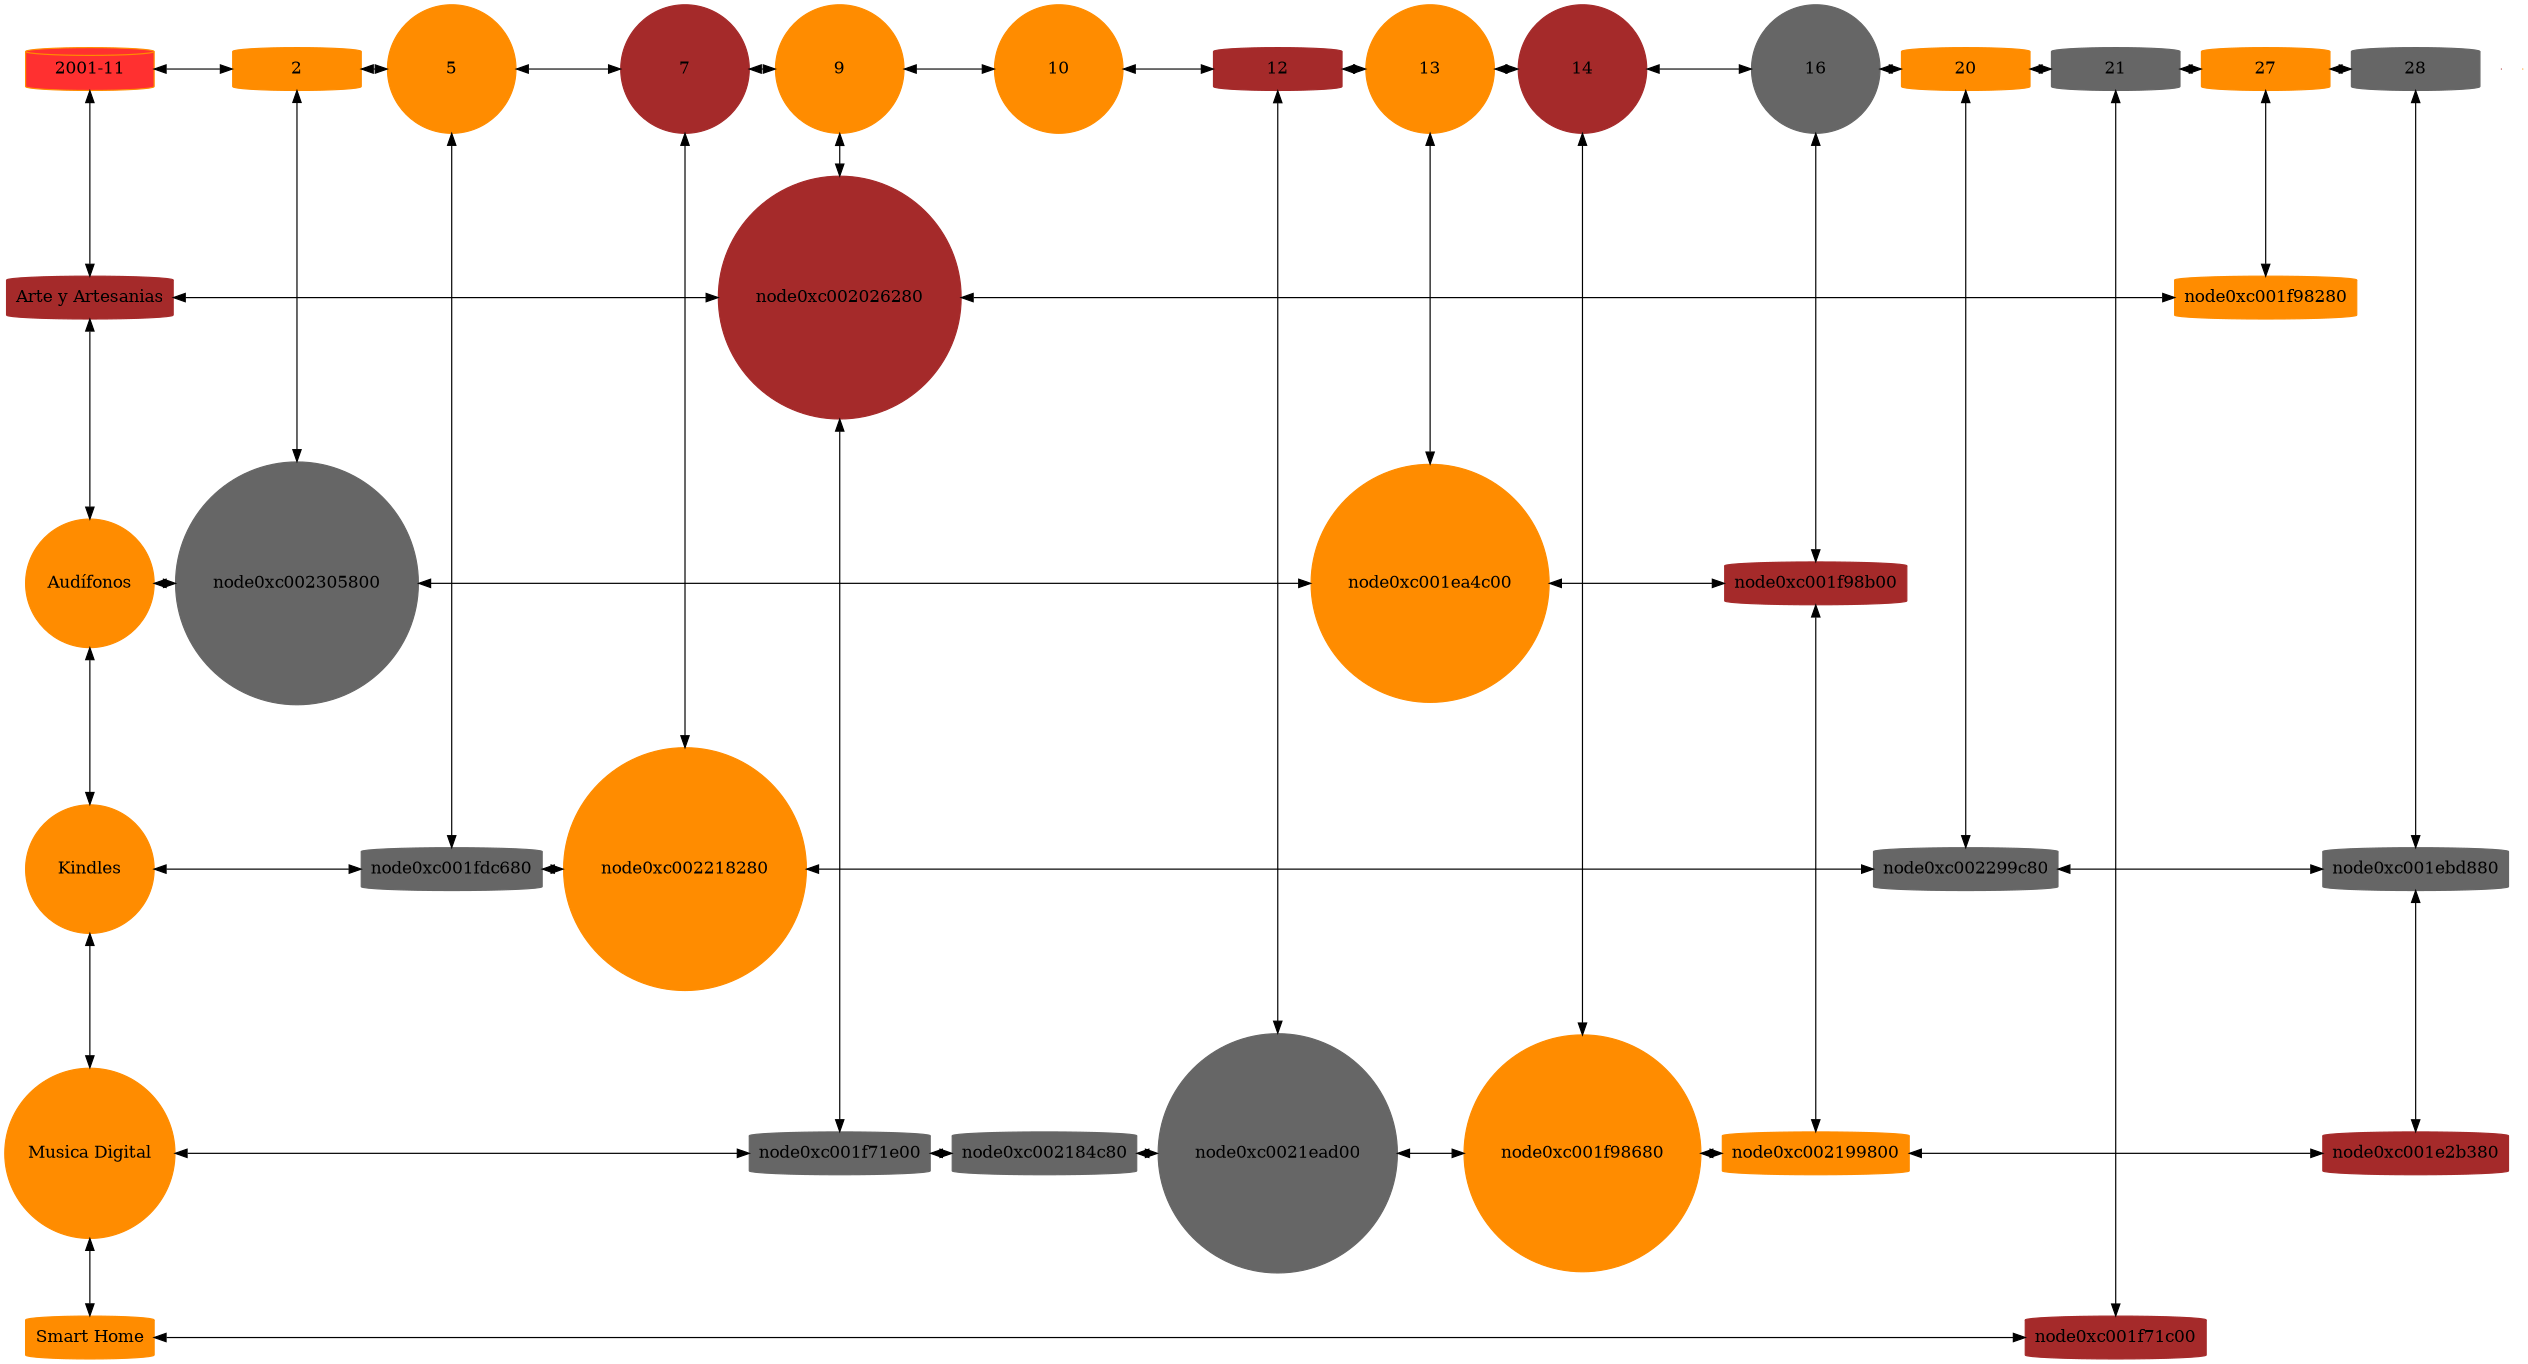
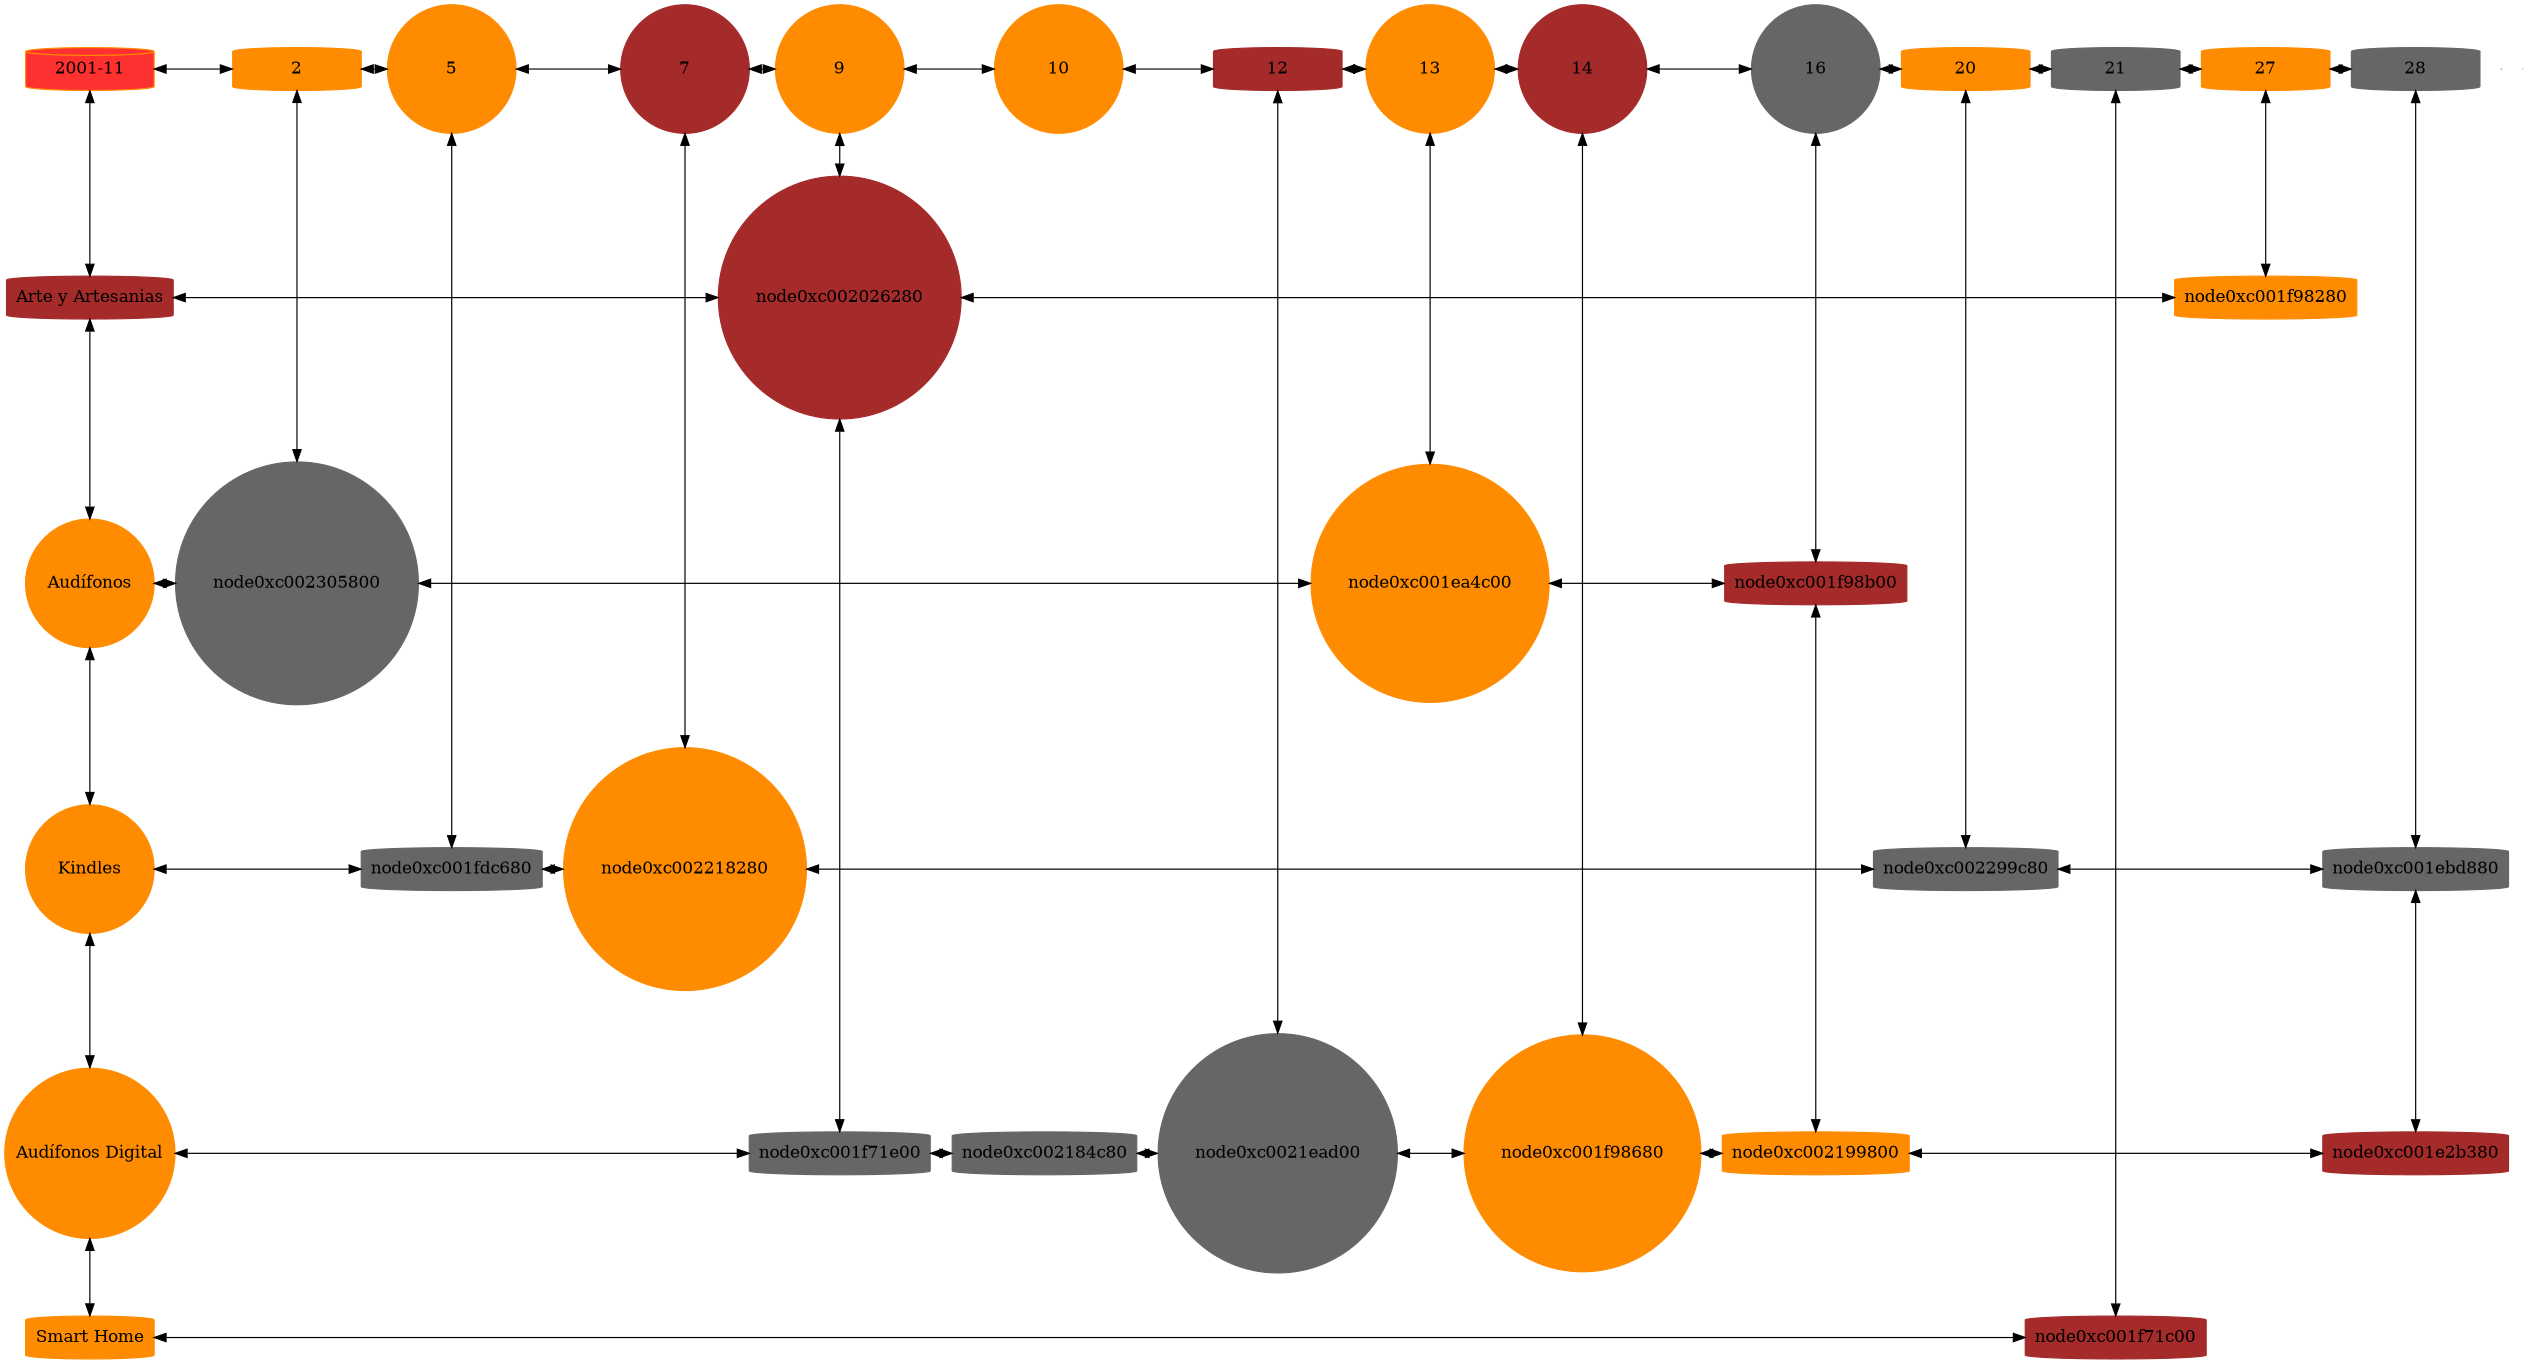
(90, 1153) -> (90, 1153)
